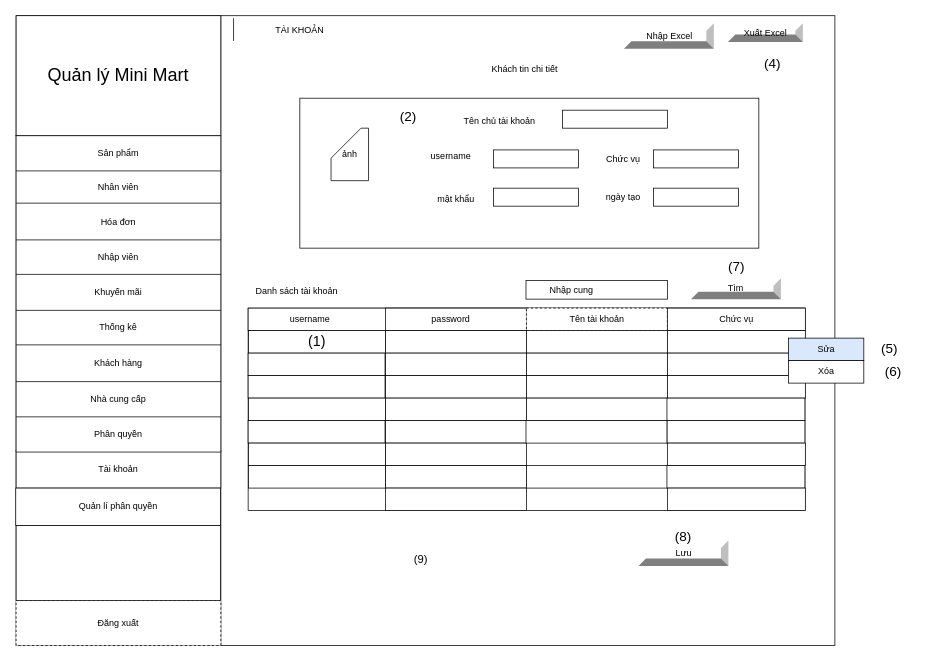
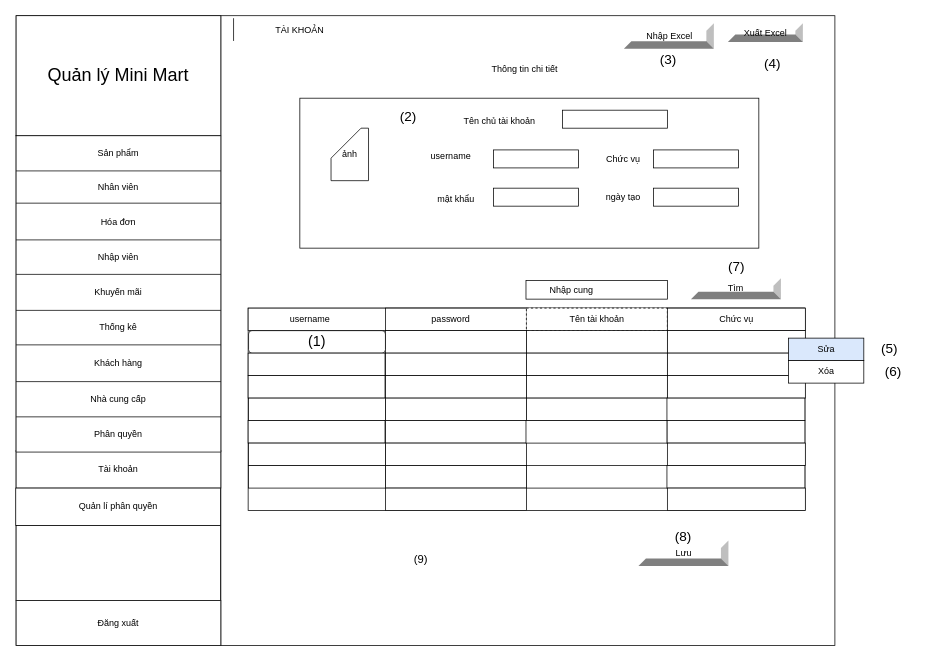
none -> (669, 60)
(525, 69) -> (525, 69)
(297, 291) -> none
(317, 342) -> (317, 342)
(119, 623) -> (119, 623)
